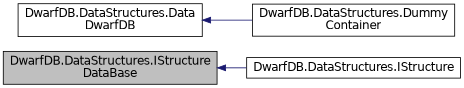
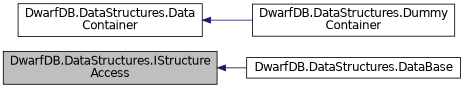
(110, 20) -> (110, 20)
(110, 68) -> (110, 68)
(354, 68) -> (354, 68)
